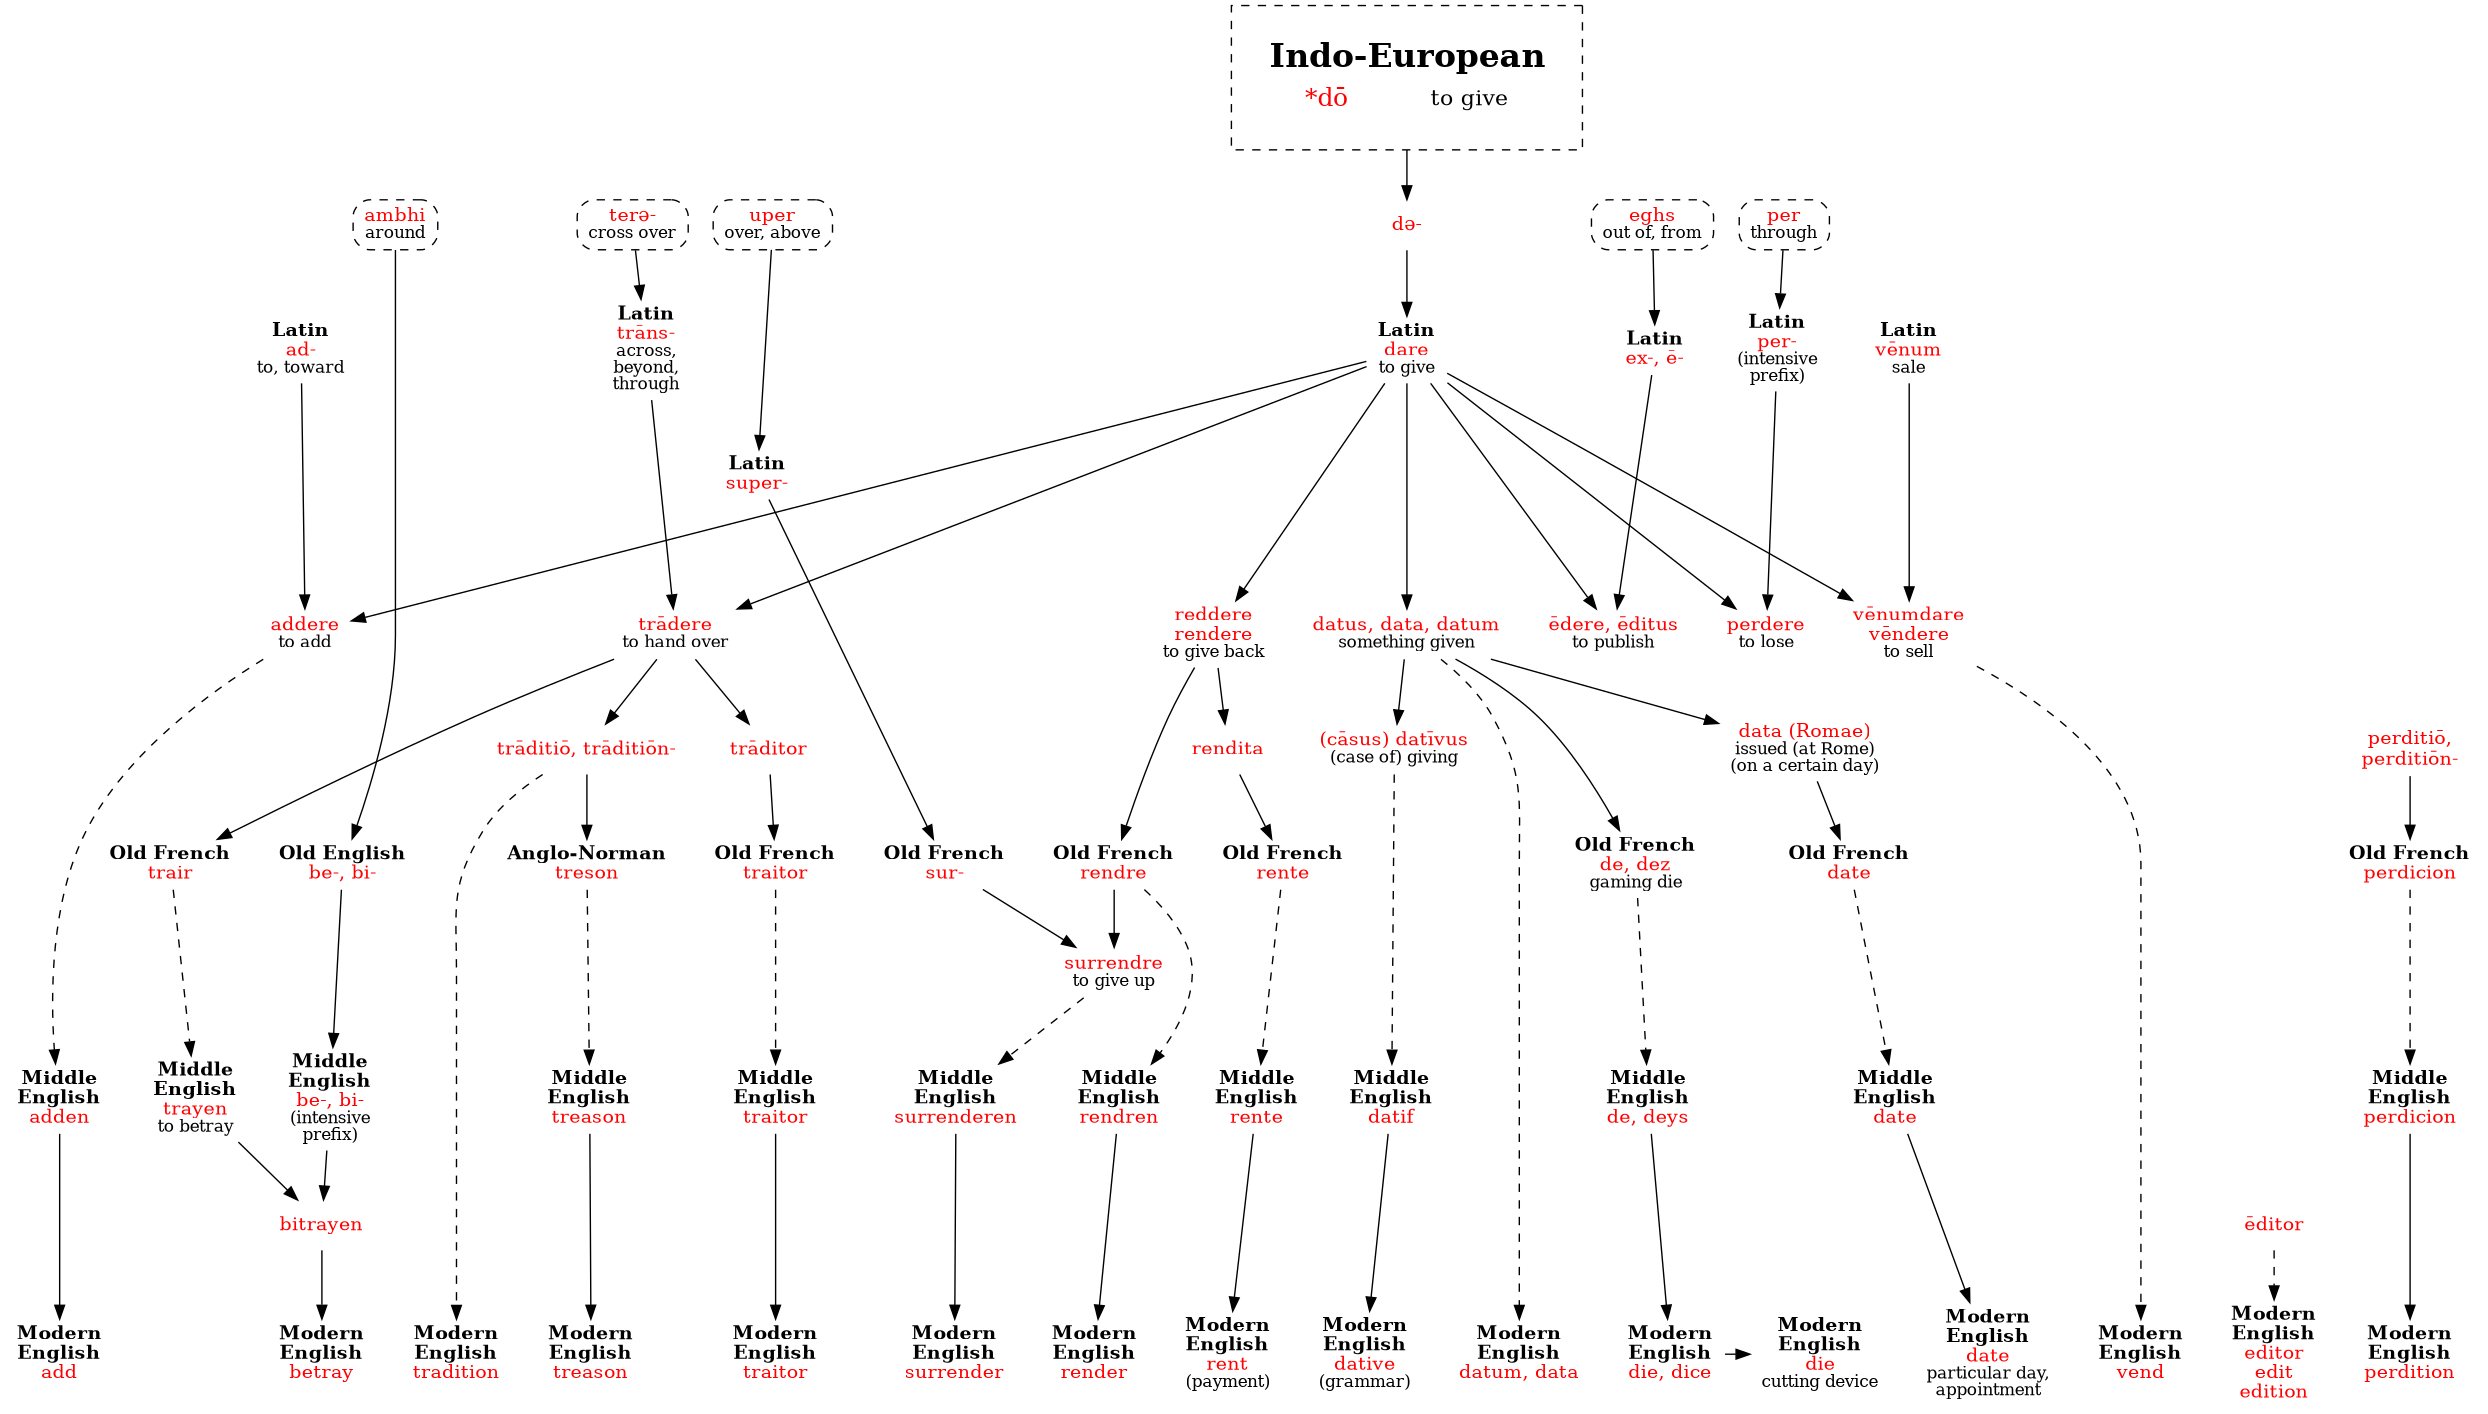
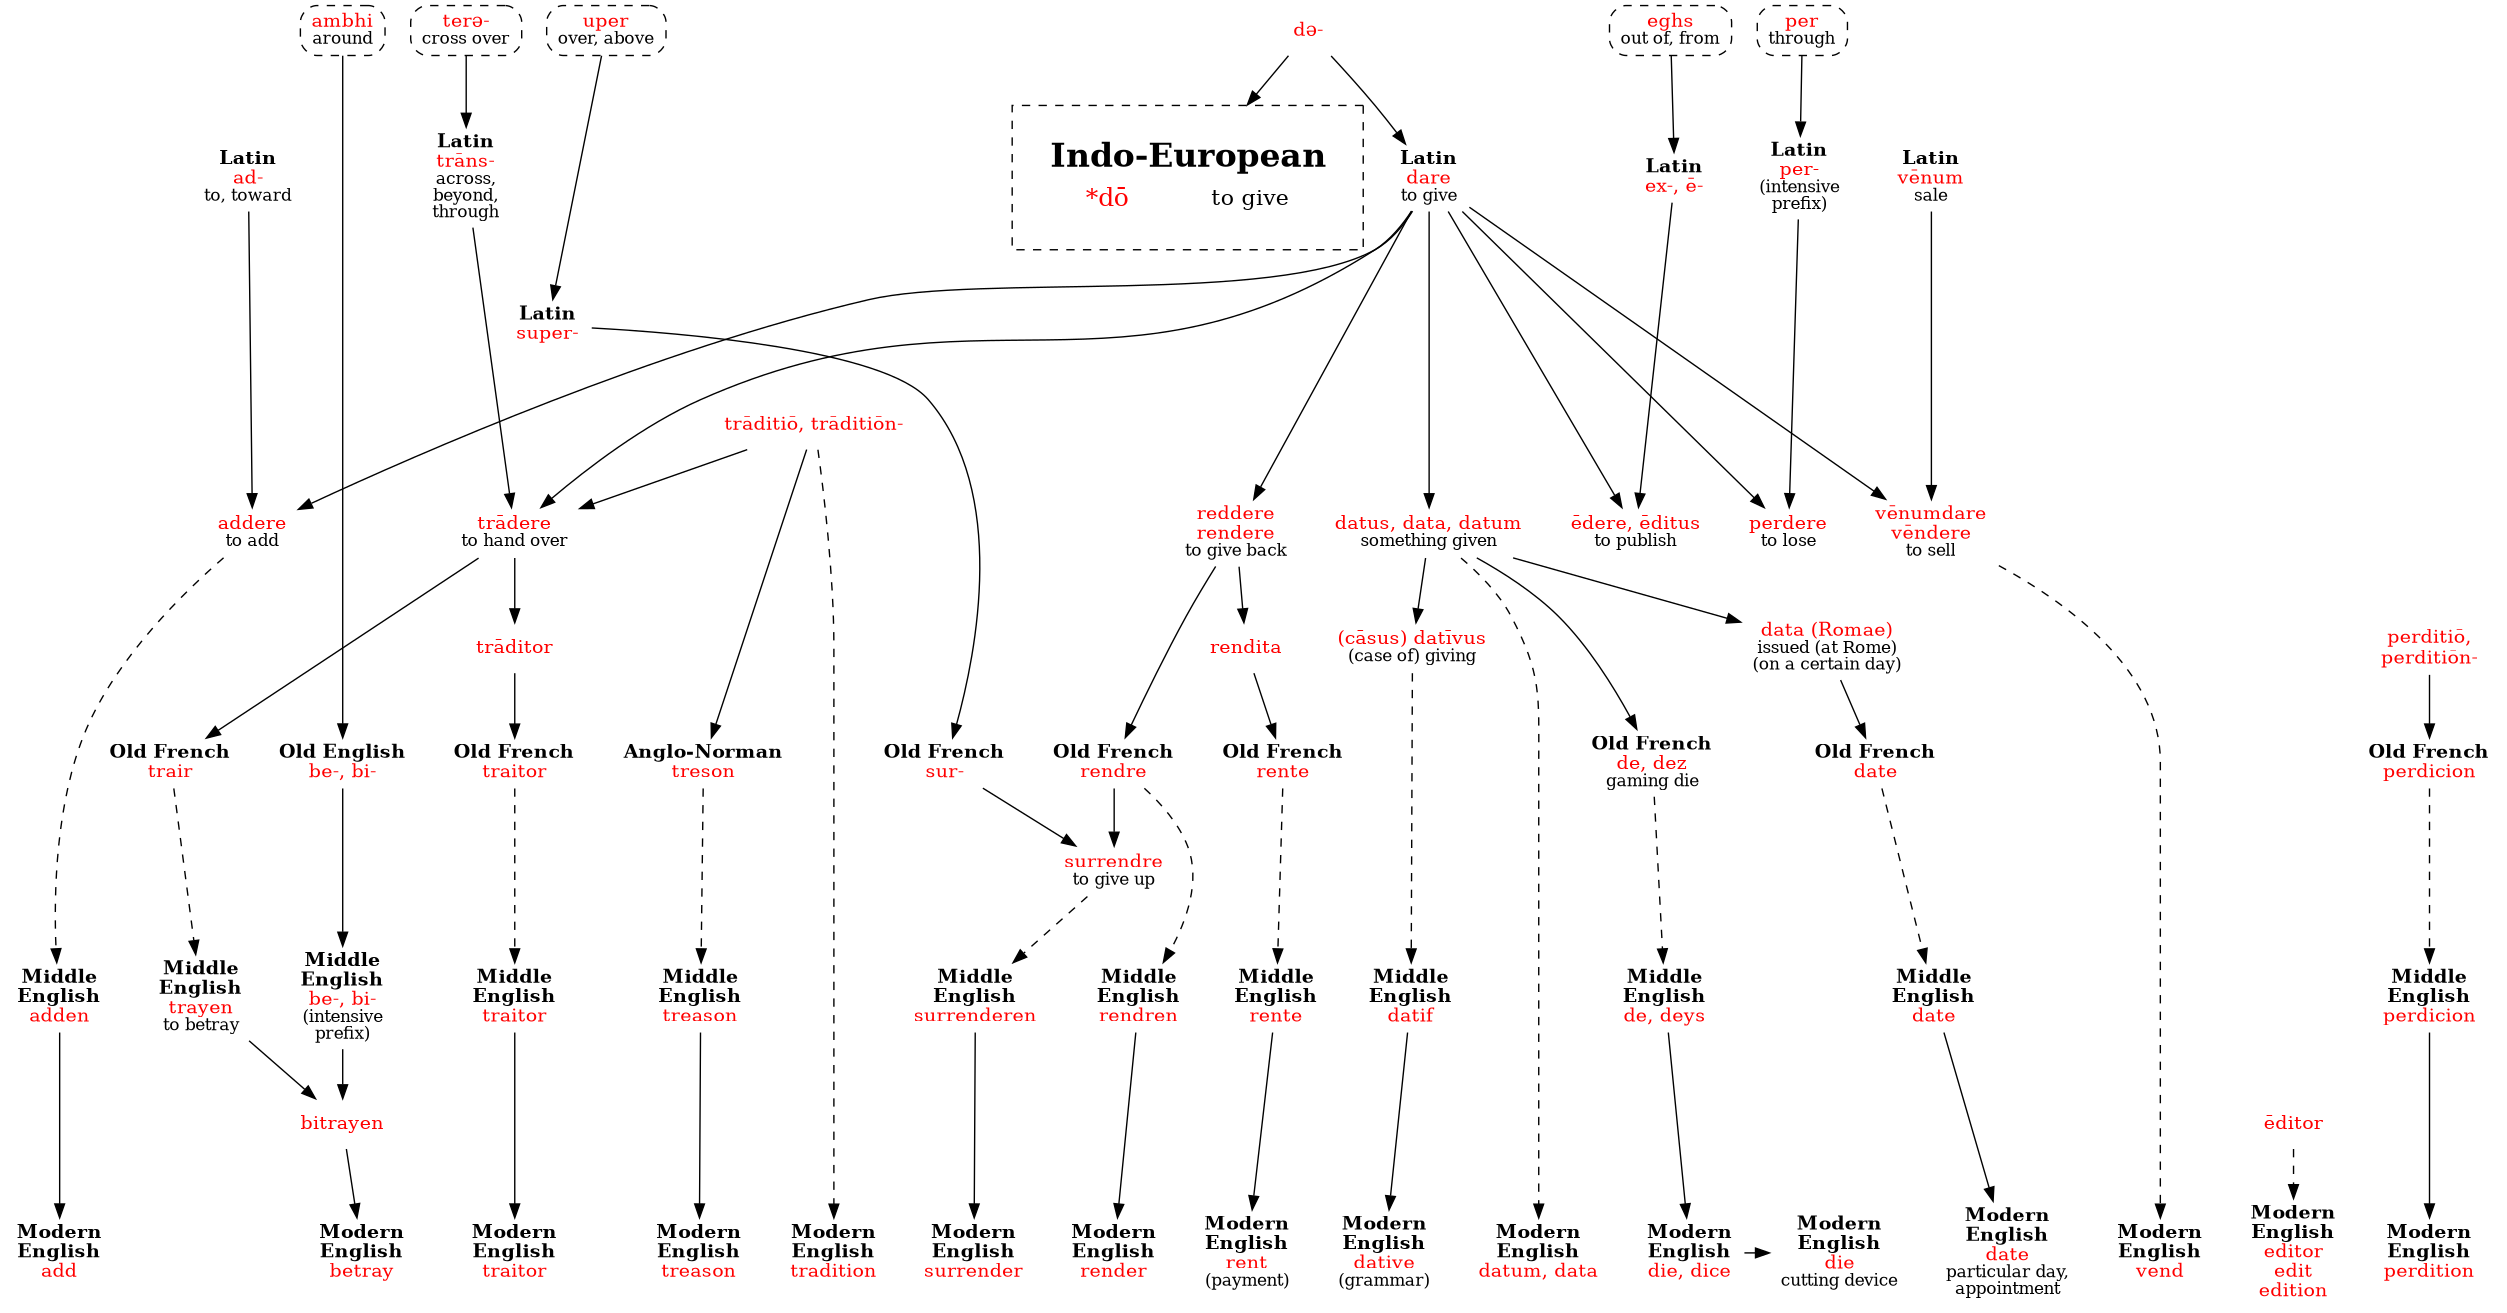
(1407, 168) -> (1272, 75)
(636, 686) -> (670, 477)
